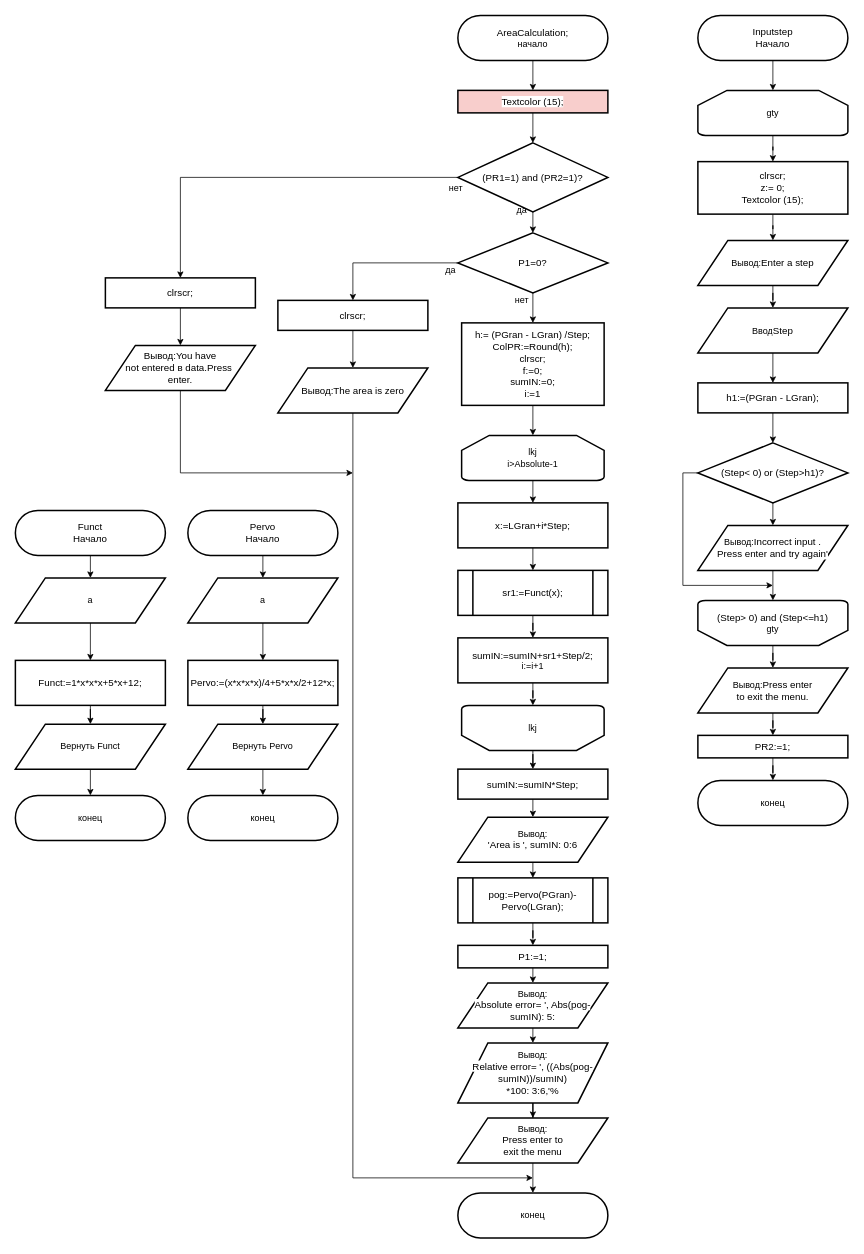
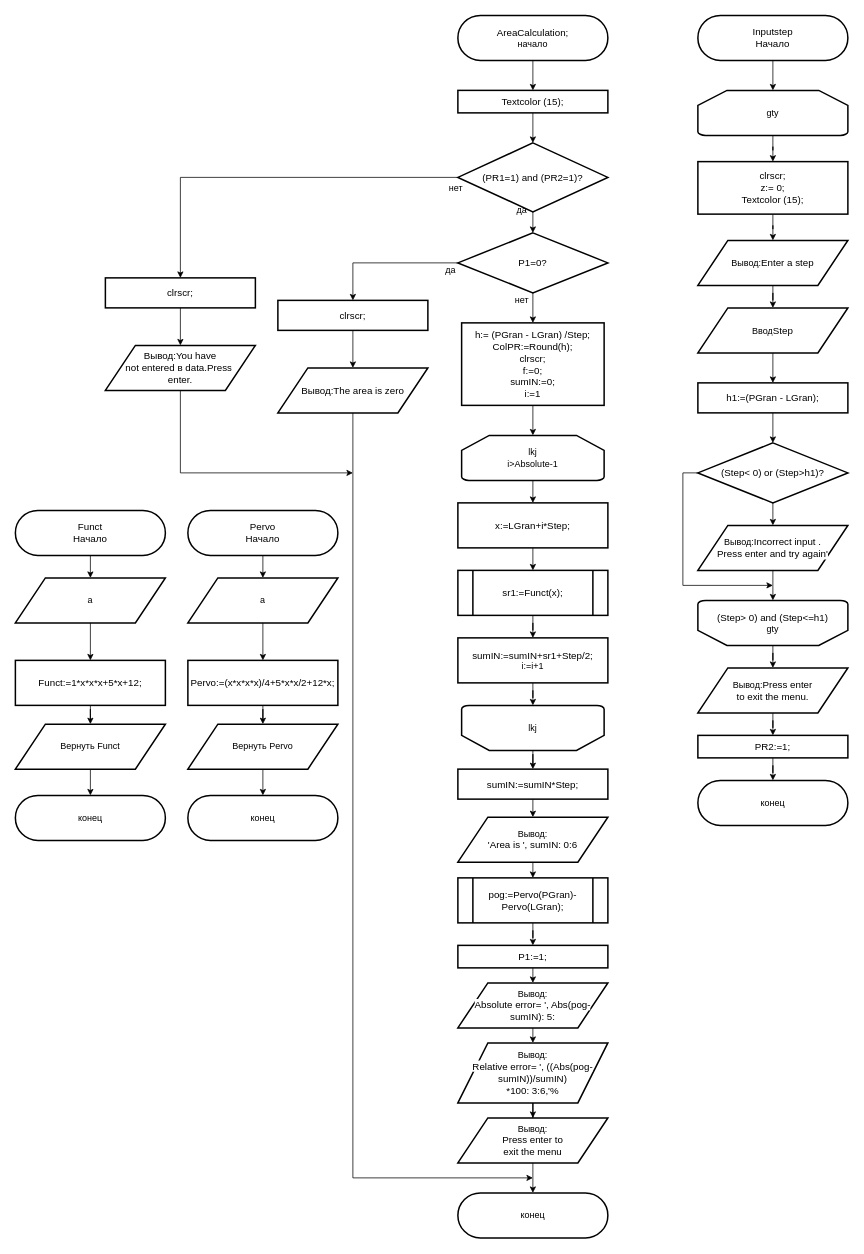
(533, 102) -> (533, 102)
